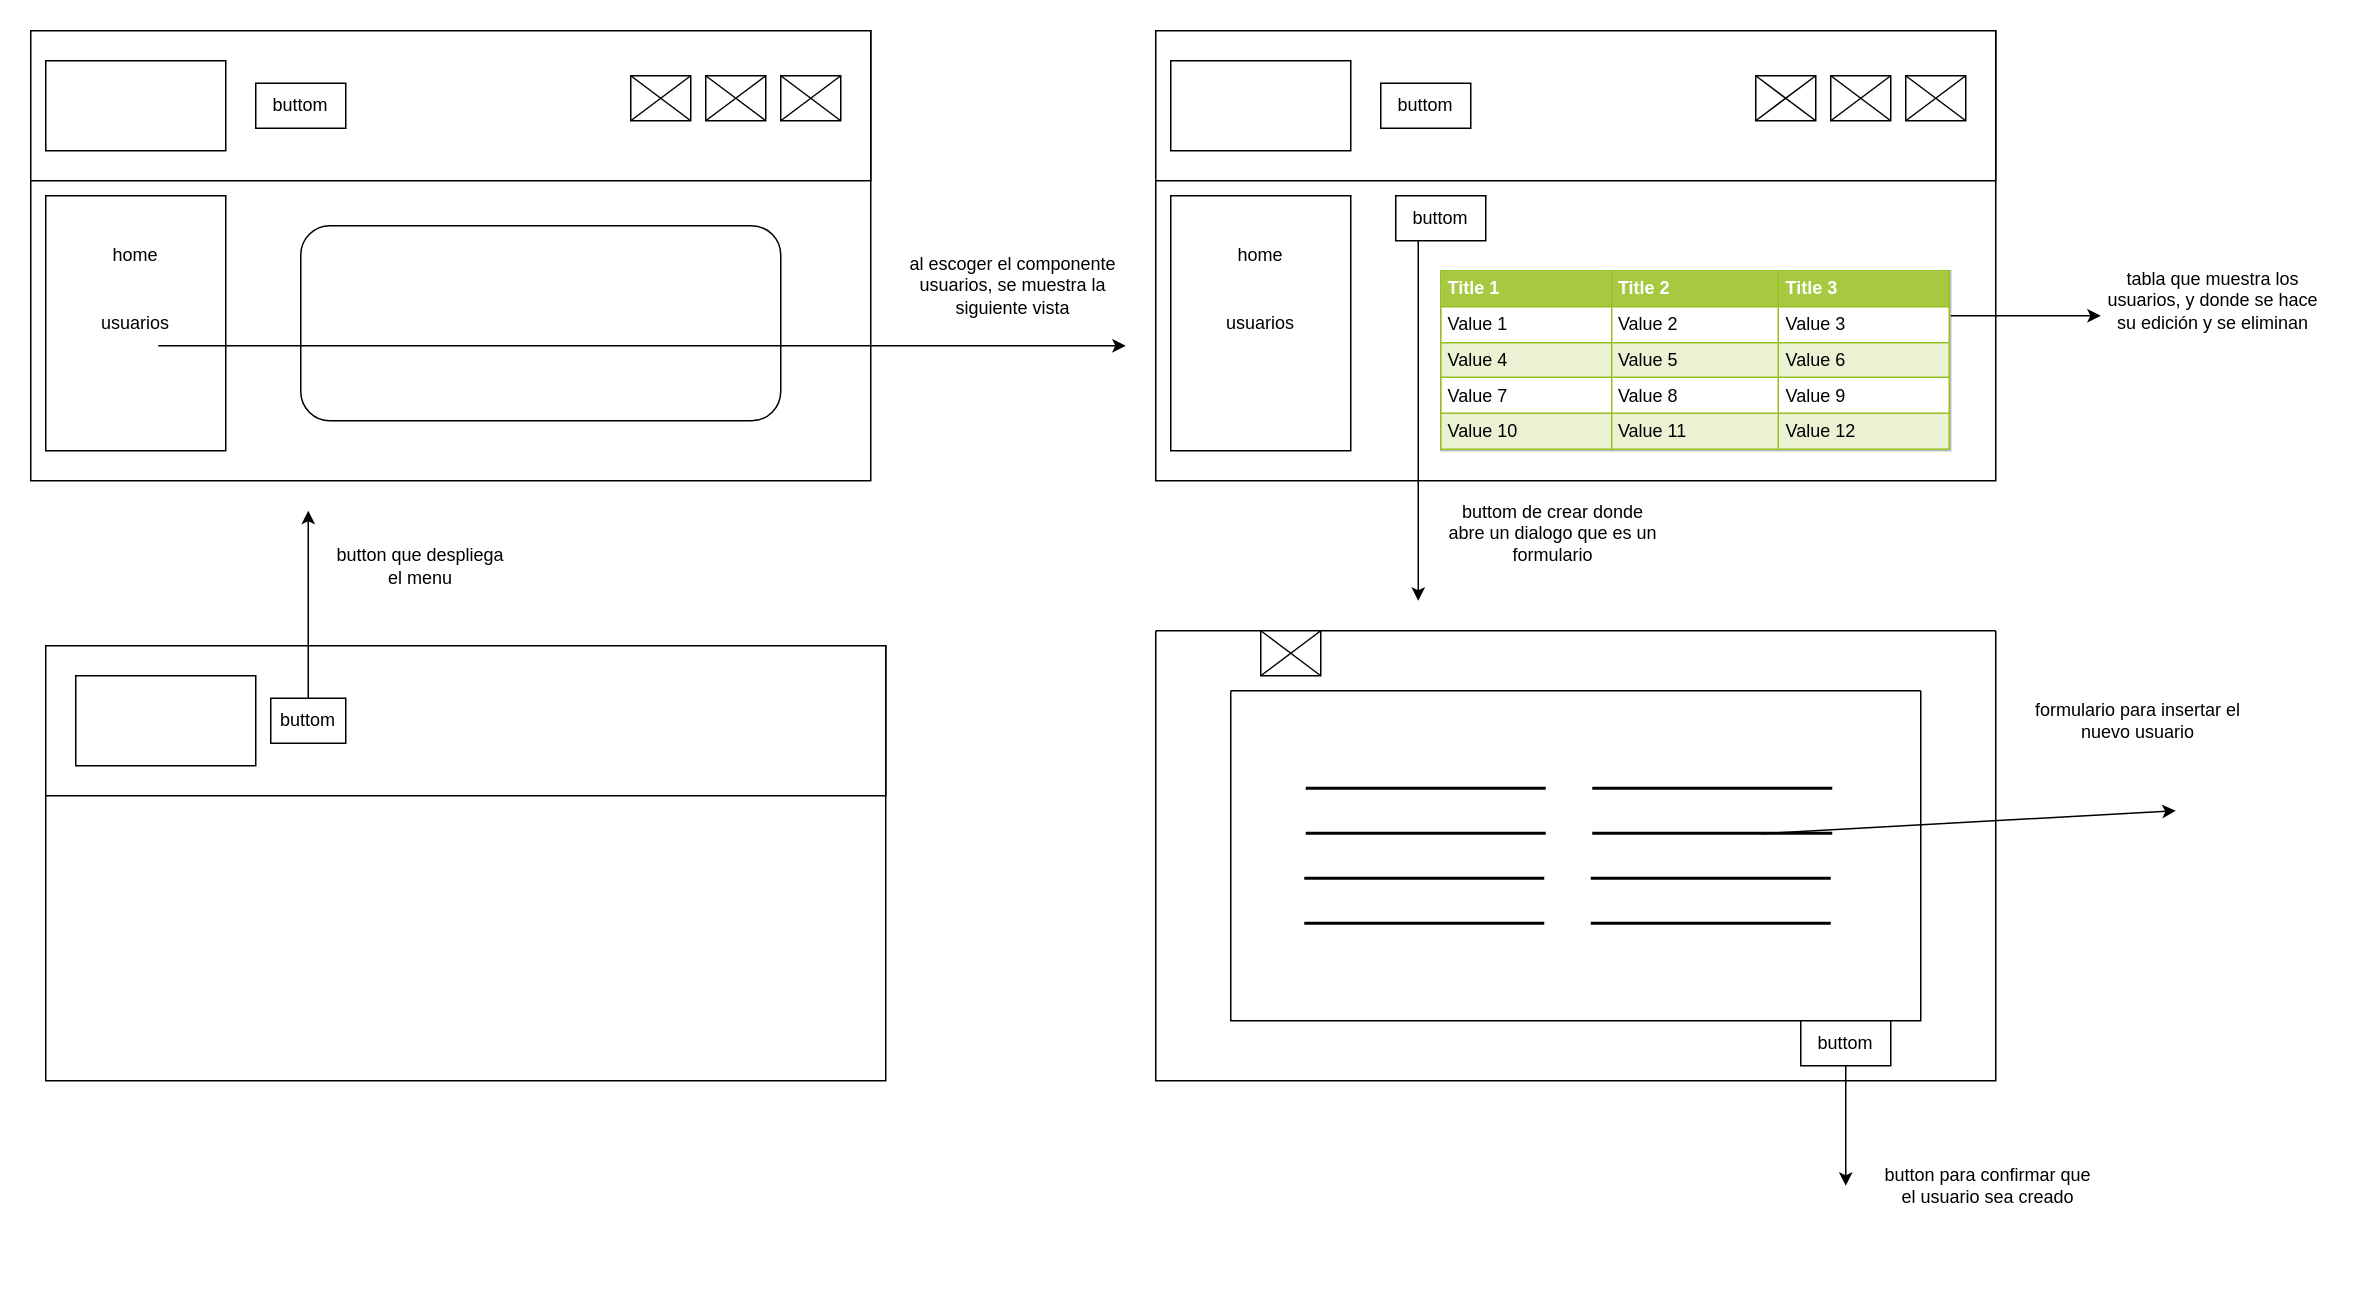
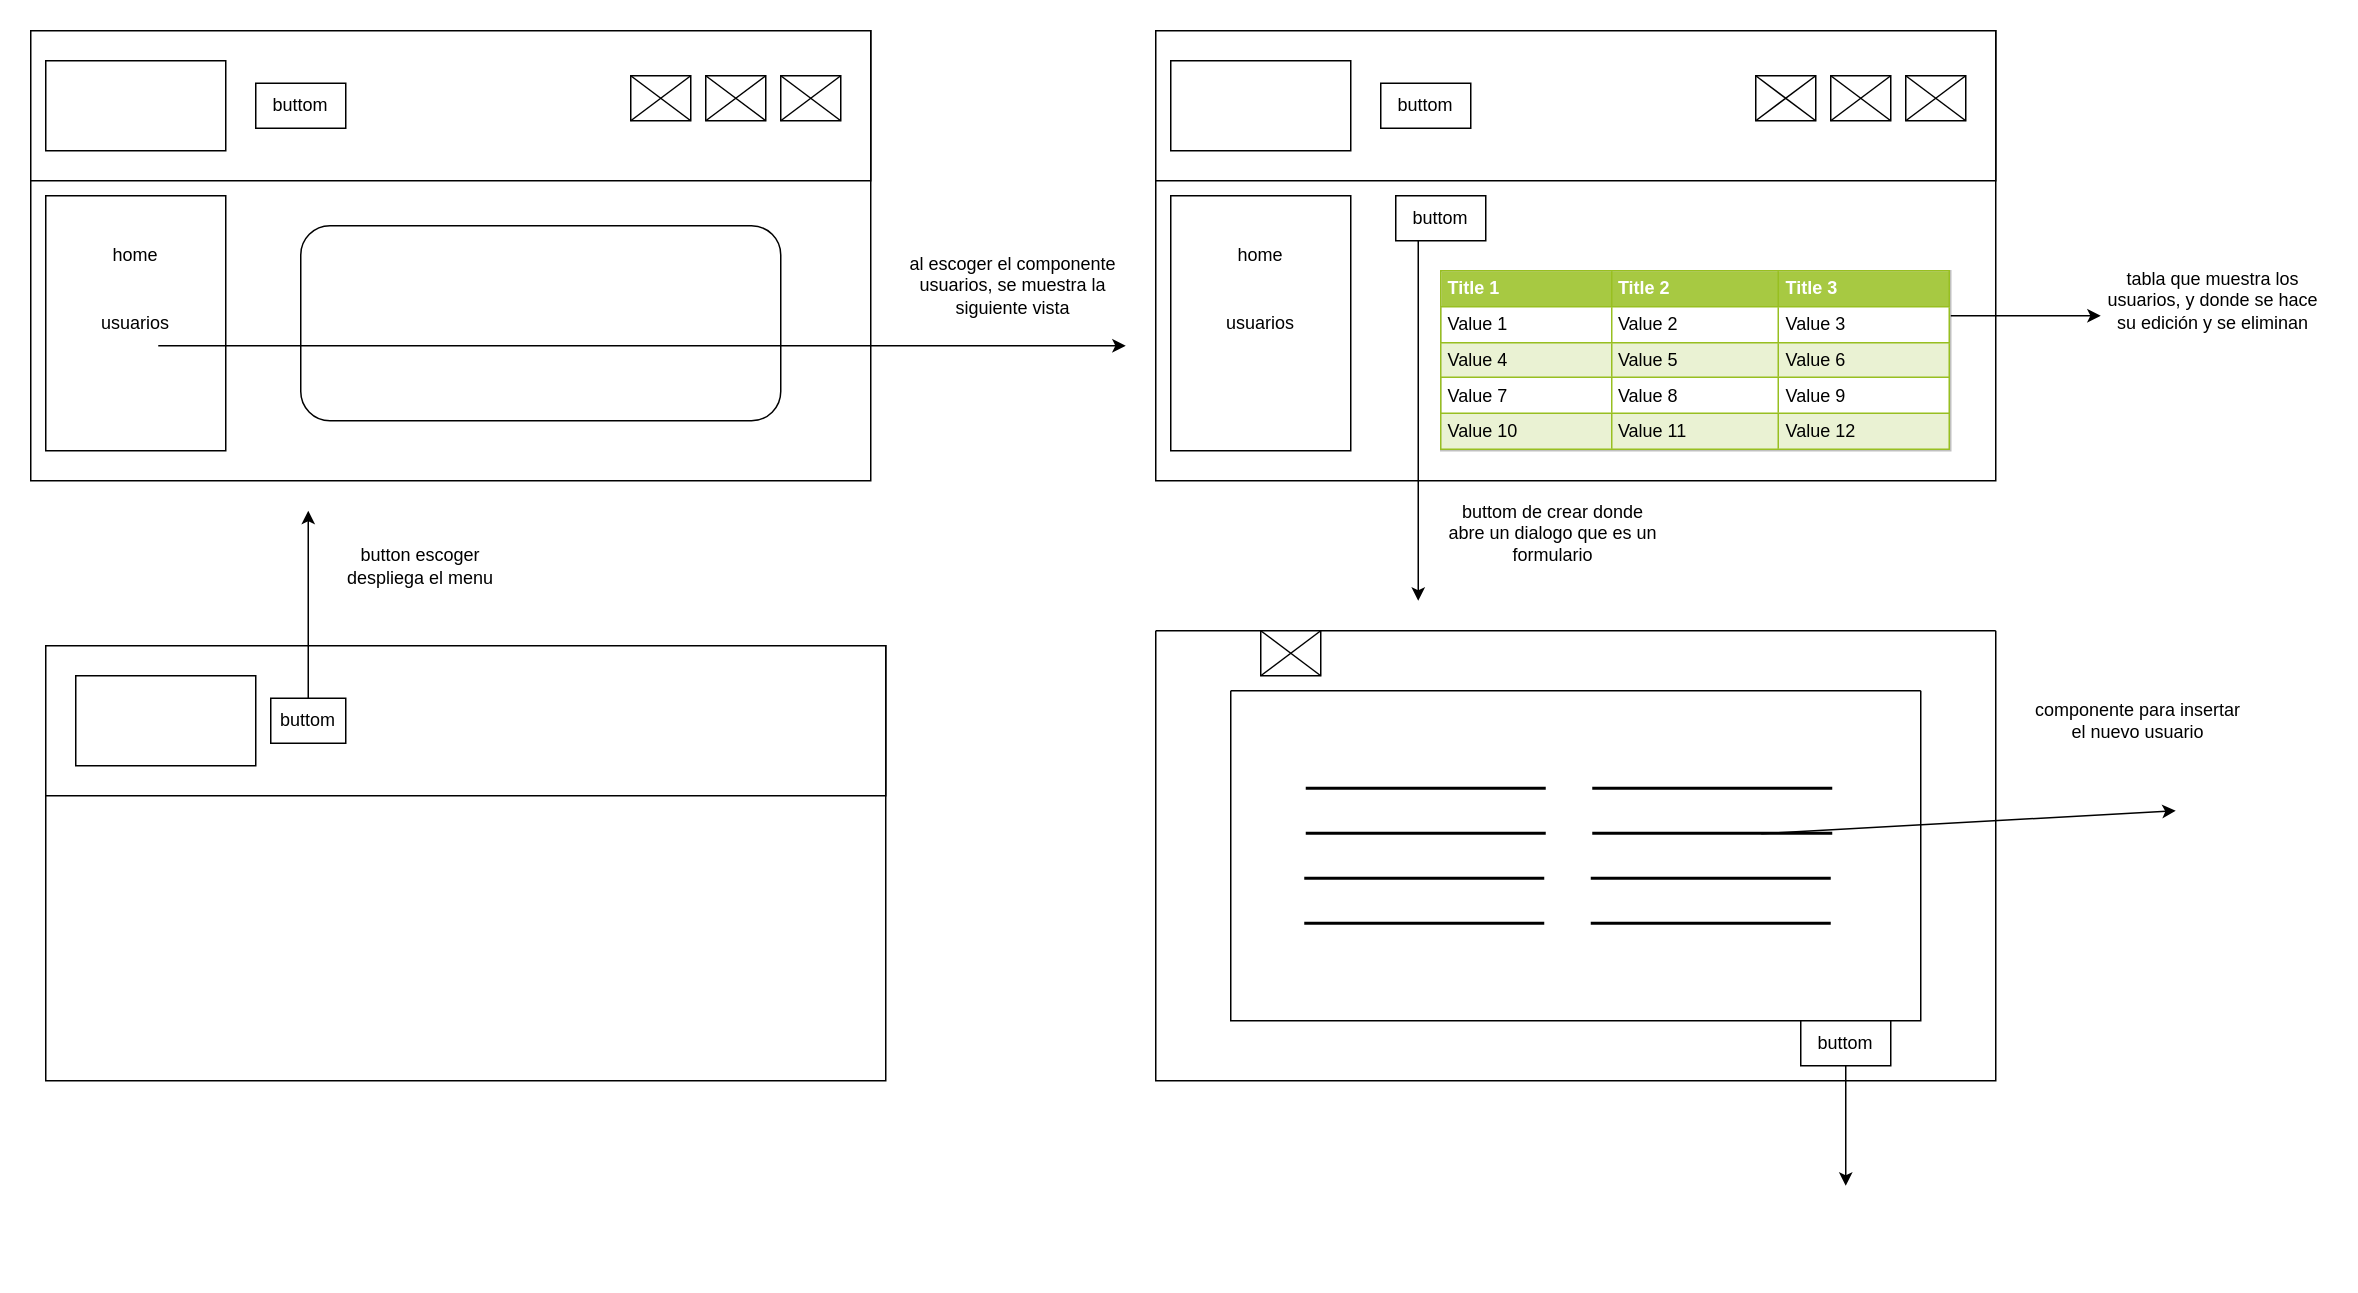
(421, 566) -> (421, 566)
(2138, 721) -> (2138, 721)
(1988, 1186) -> none
